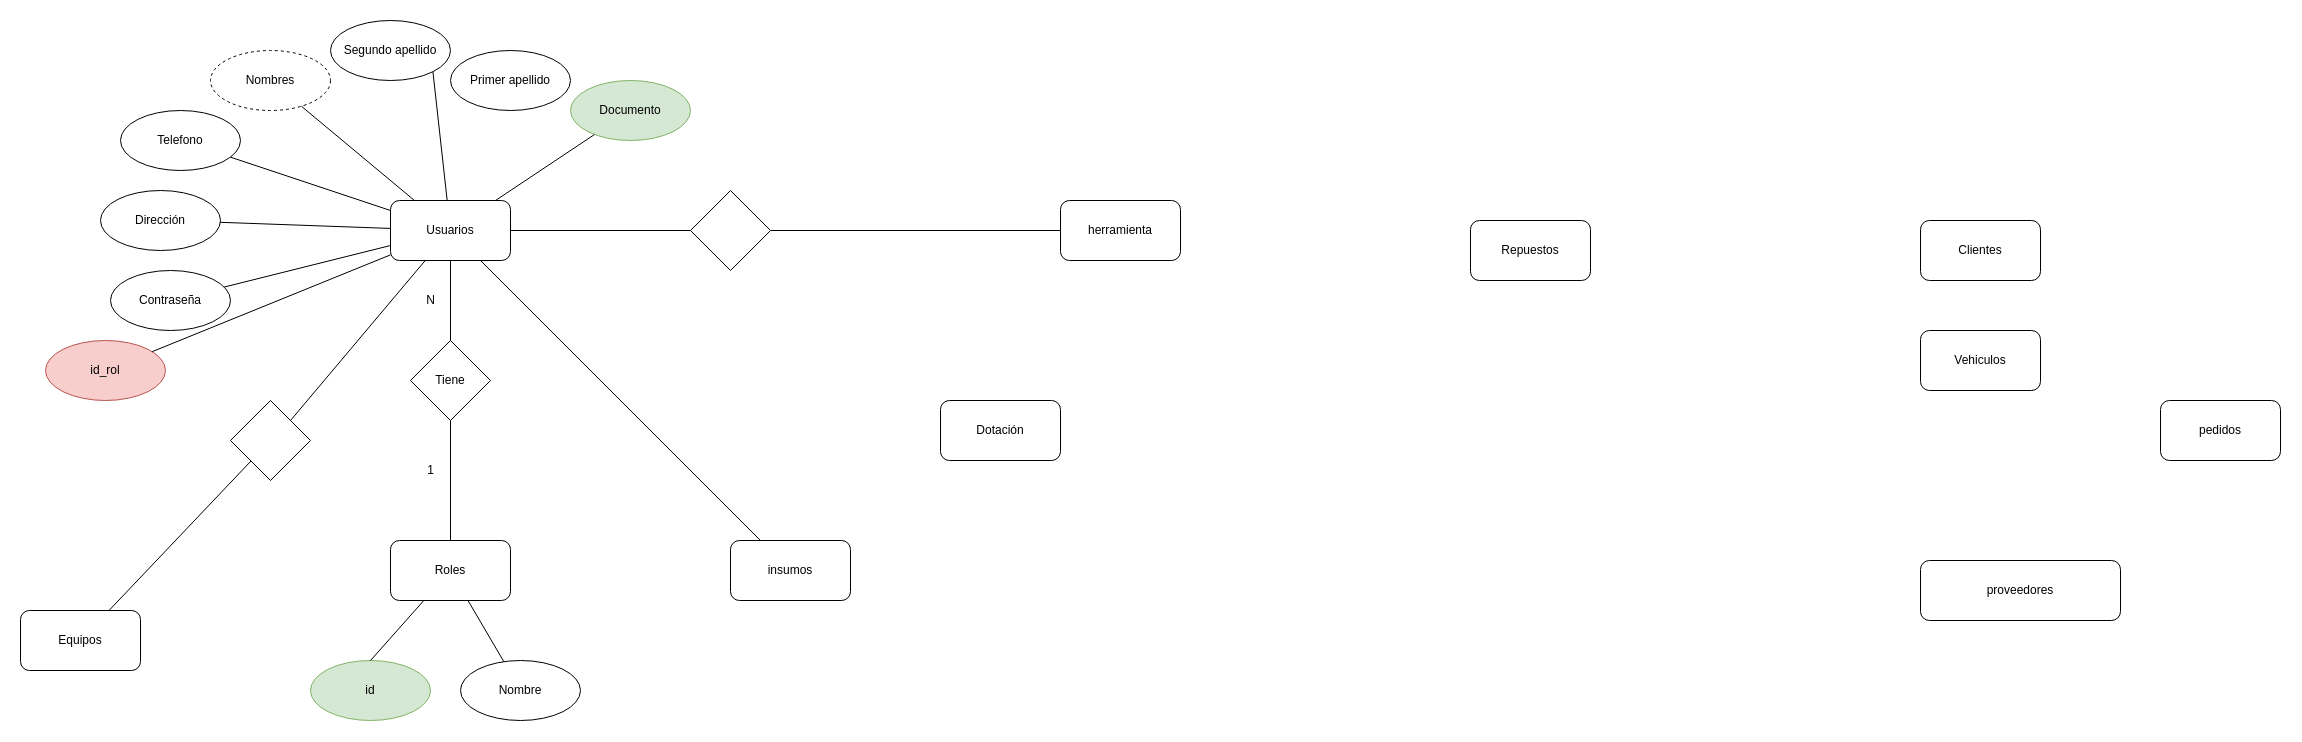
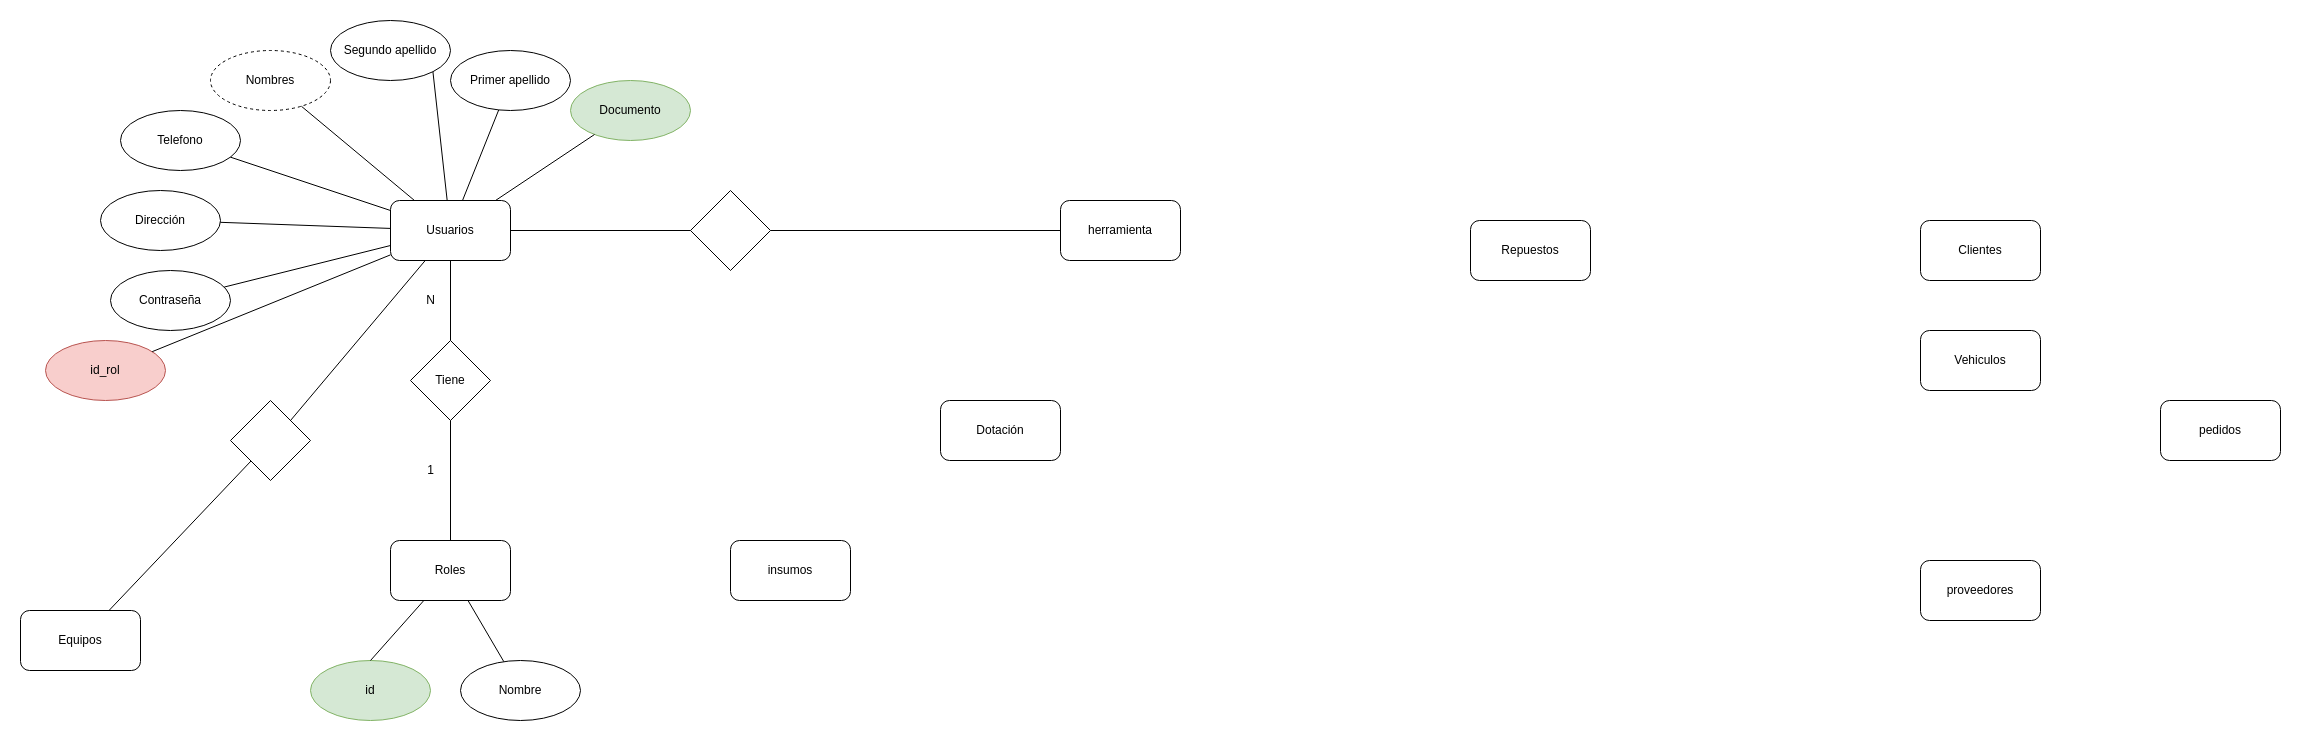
(620, 400) -> (480, 156)
(2021, 591) -> (1981, 591)
